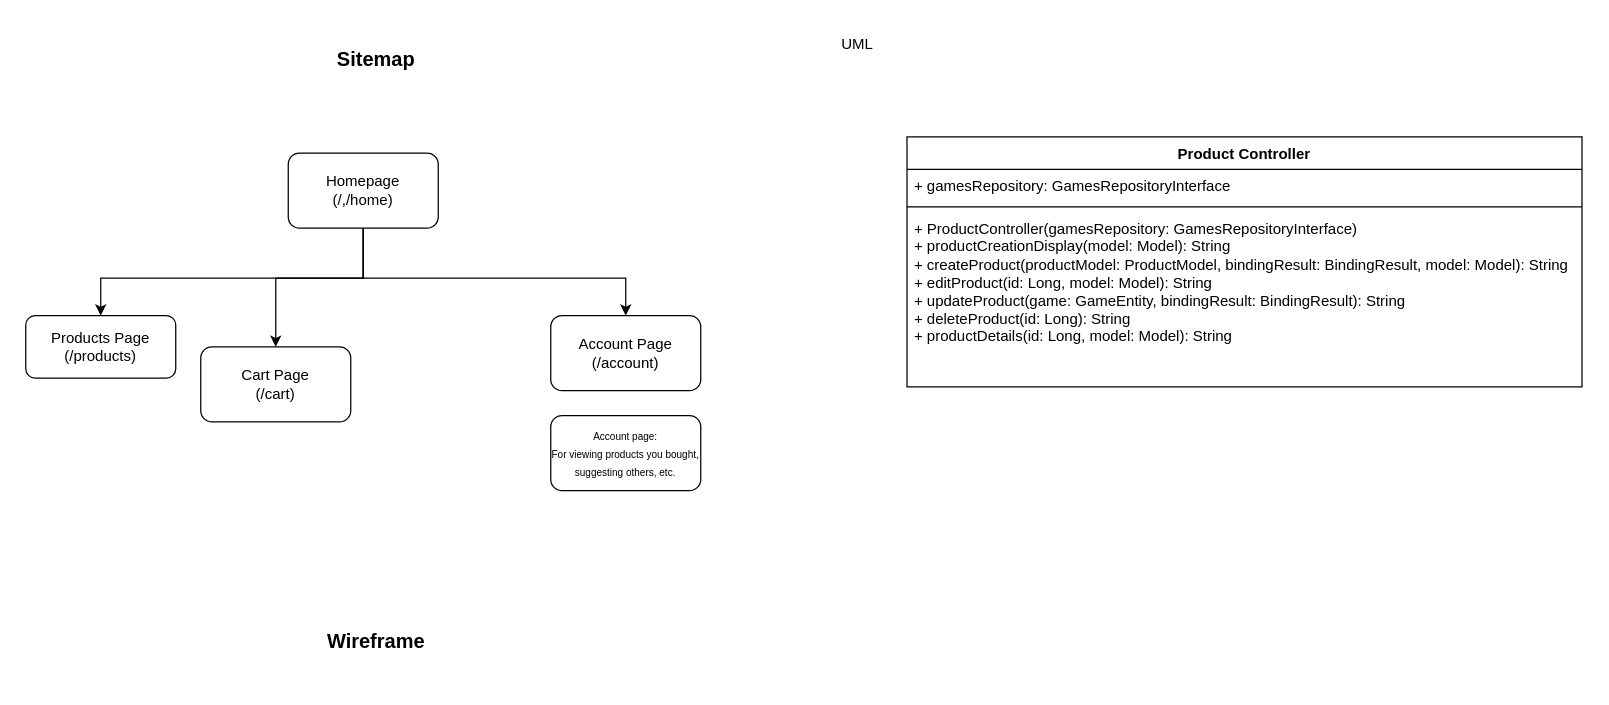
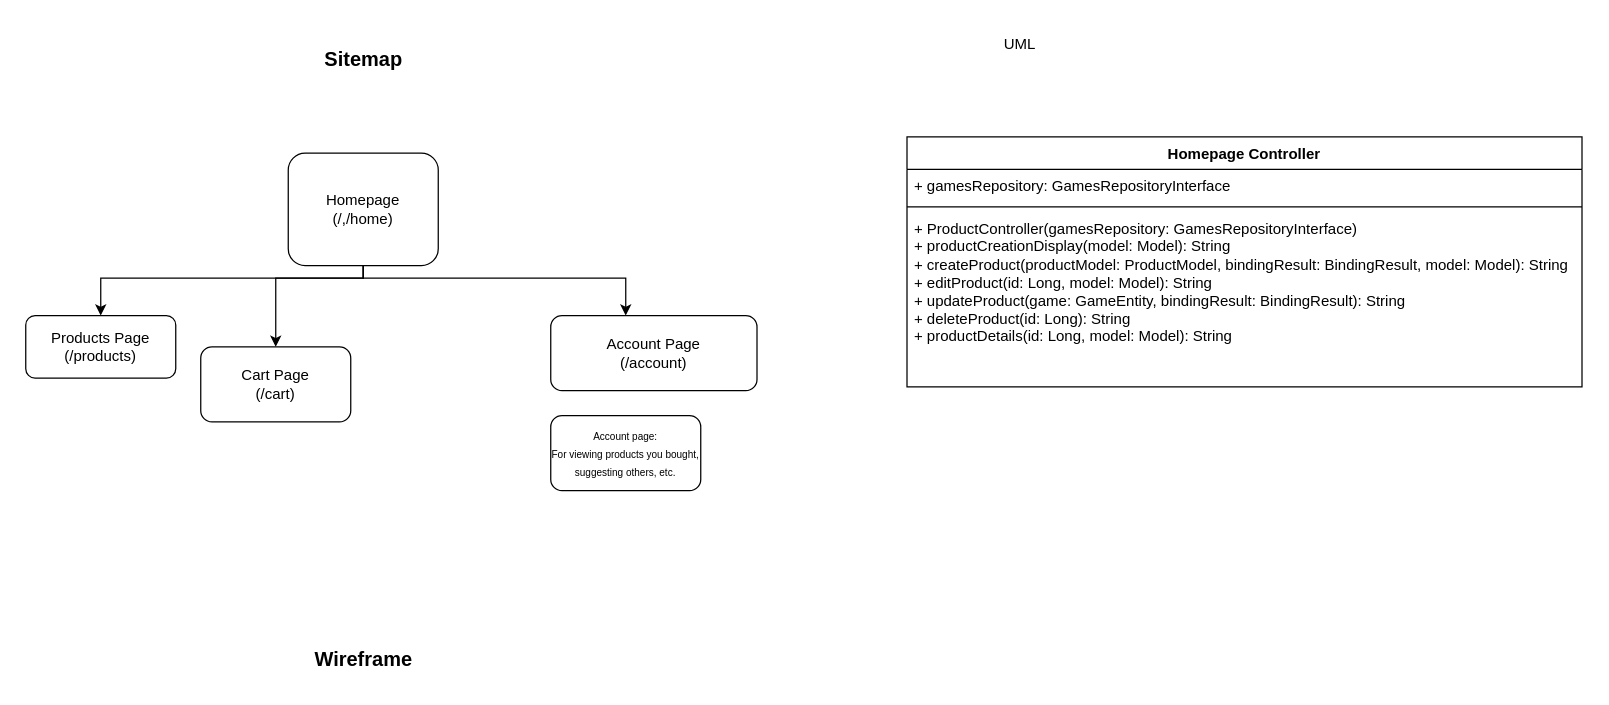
(857, 44) -> (1019, 44)
(376, 59) -> (363, 59)
(1244, 155) -> (1244, 155)
(363, 191) -> (363, 209)
(626, 353) -> (654, 353)
(376, 641) -> (363, 659)
